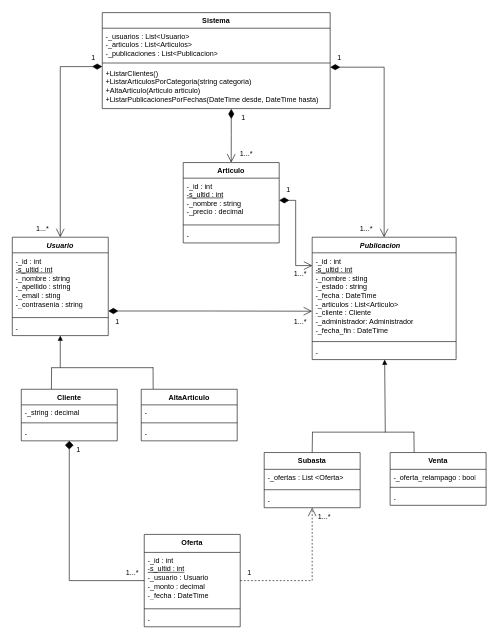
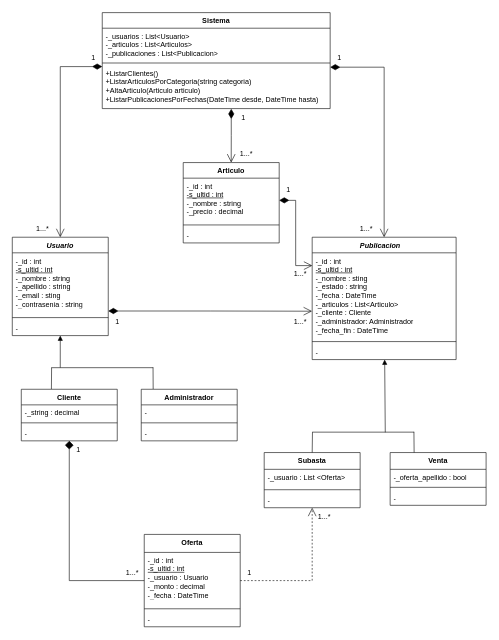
(189, 398) -> (189, 398)
(313, 482) -> (313, 478)
(439, 482) -> (436, 478)
